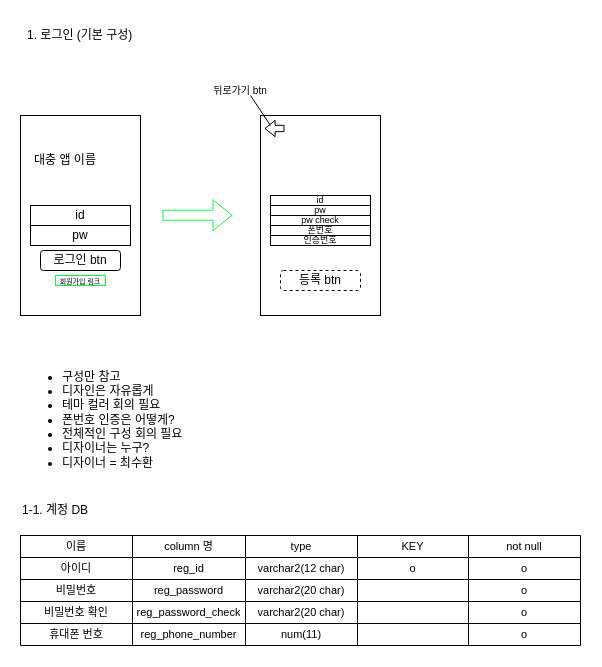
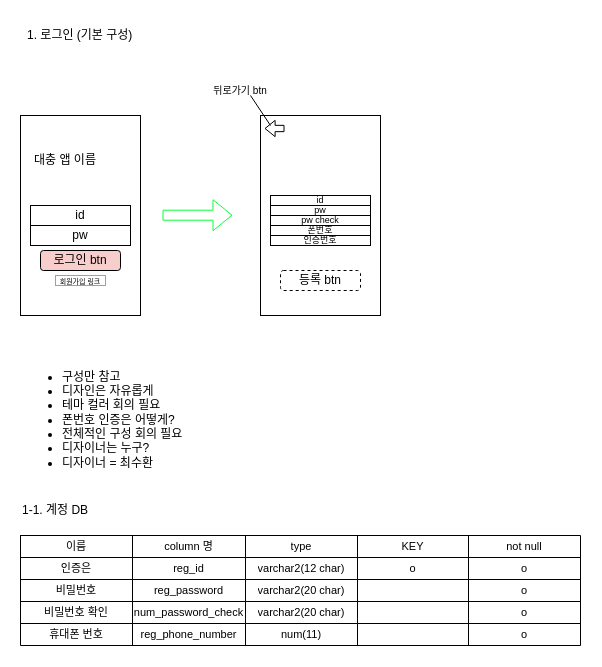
(81, 261) -> (81, 261)
(77, 569) -> (77, 569)
(189, 613) -> (189, 613)
